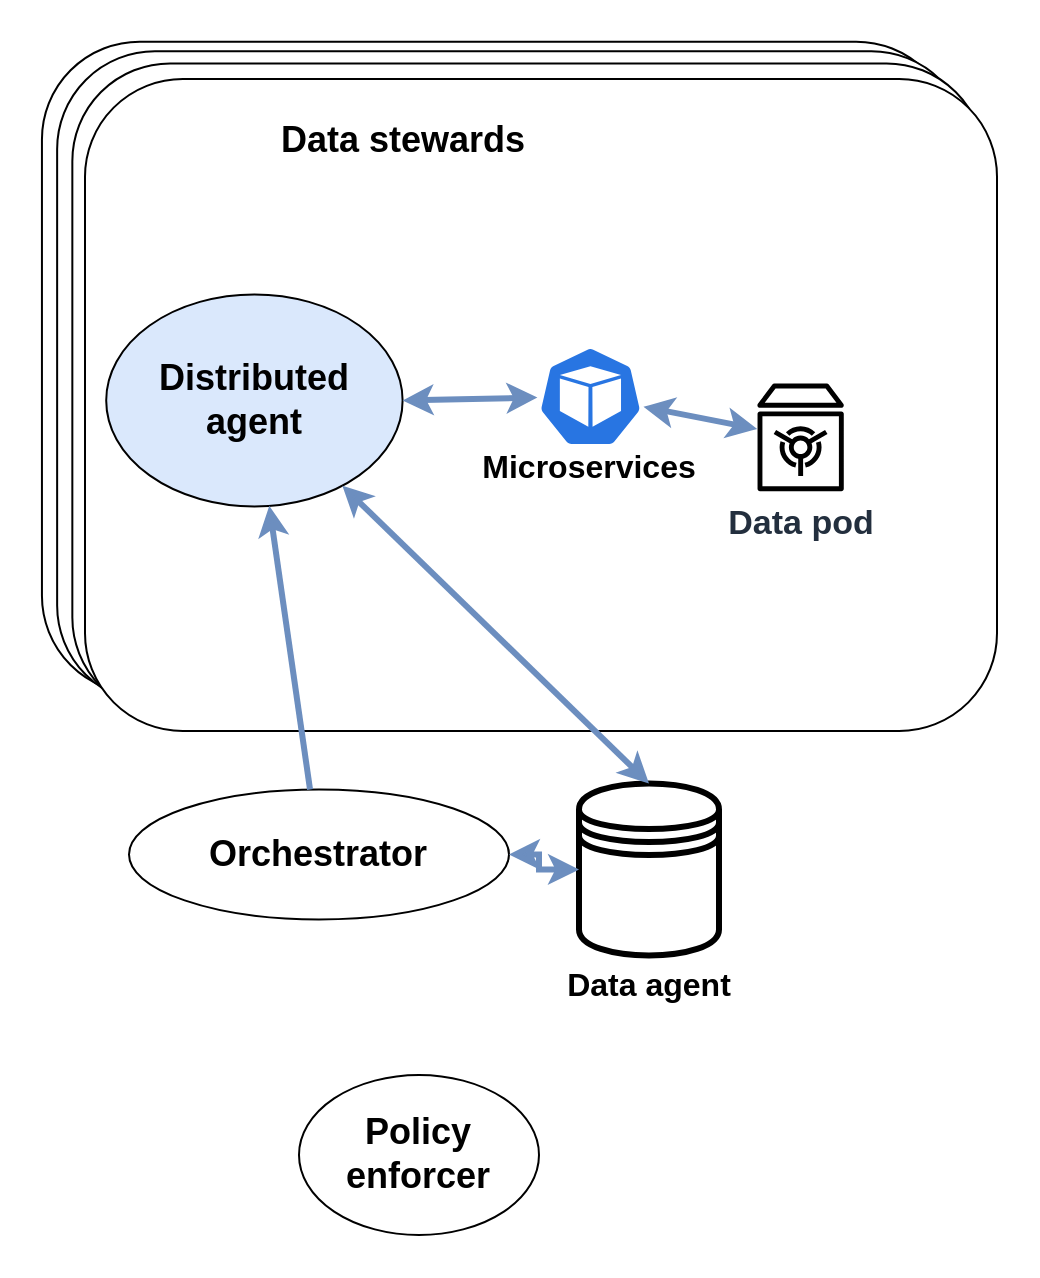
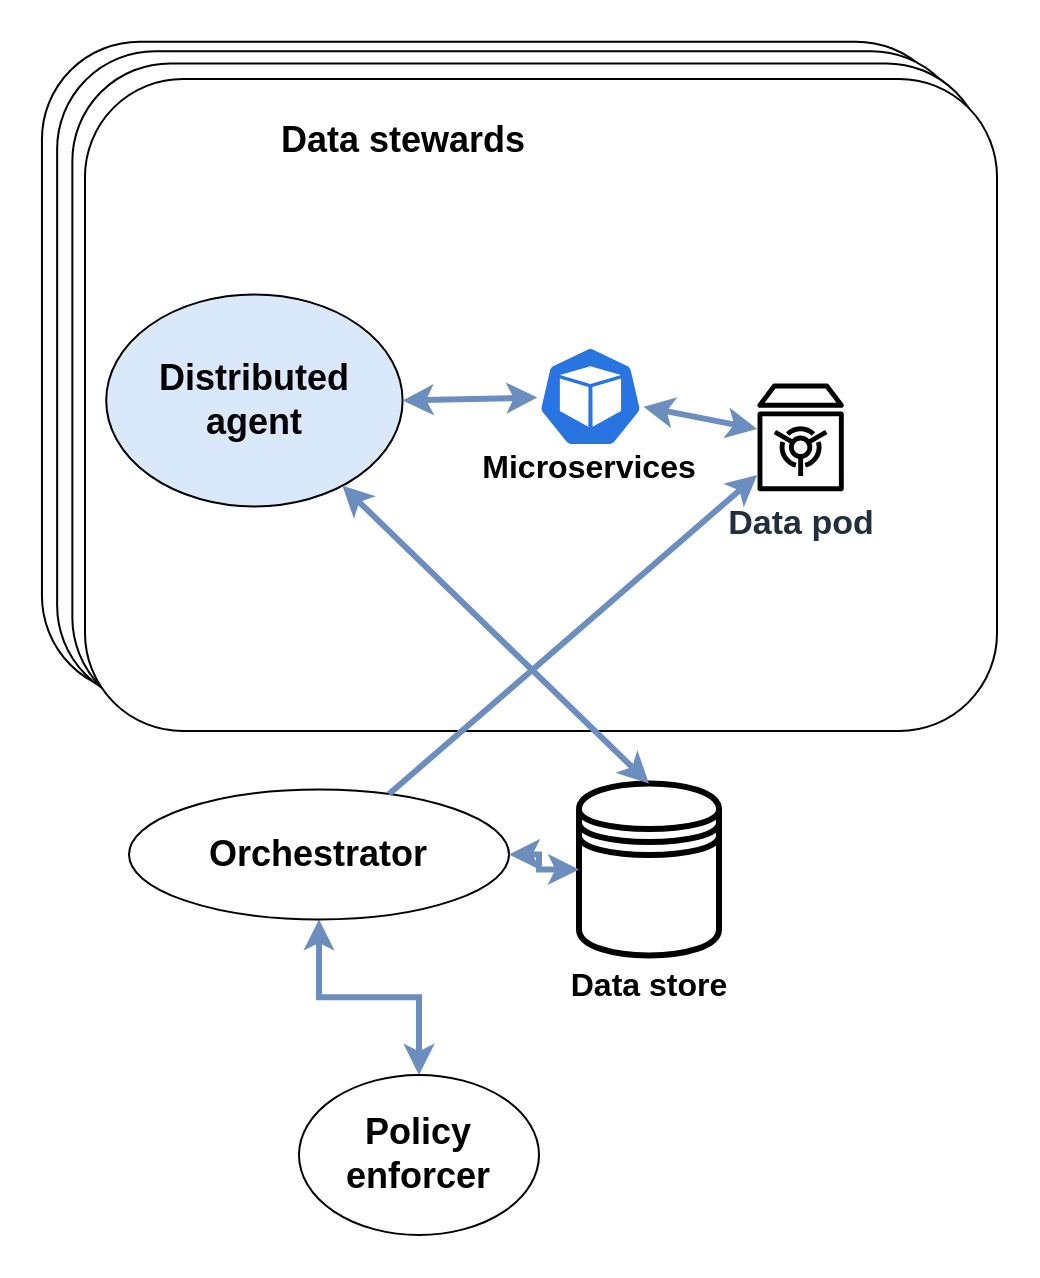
(291, 658) -> (565, 641)
(650, 985) -> (650, 985)
none -> (369, 997)
